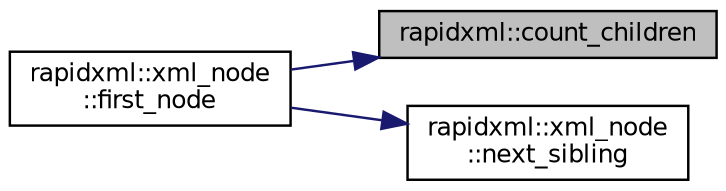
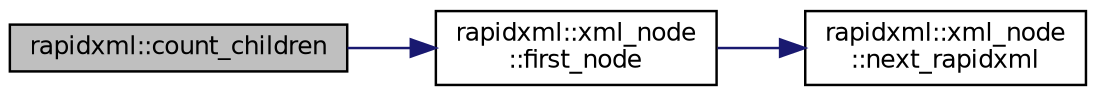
(323, 65) -> (379, 48)
(548, 143) -> (946, 48)
